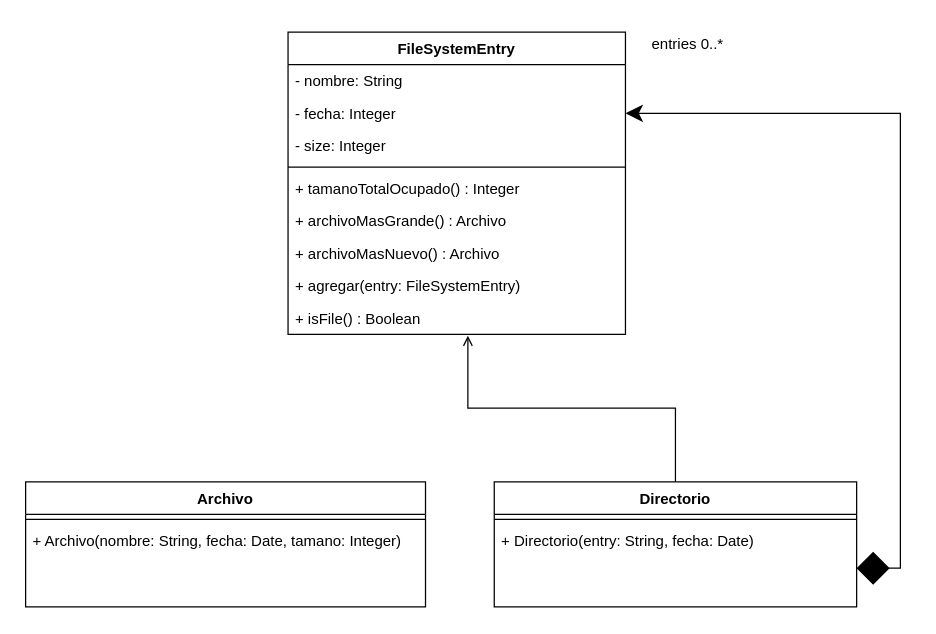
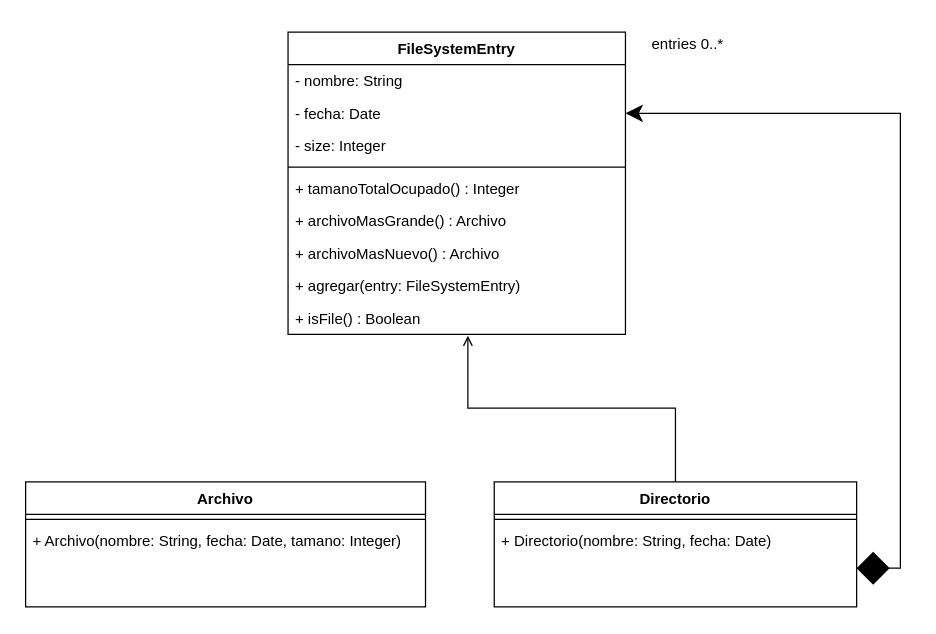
(356, 114) -> (344, 114)
(650, 541) -> (654, 541)
